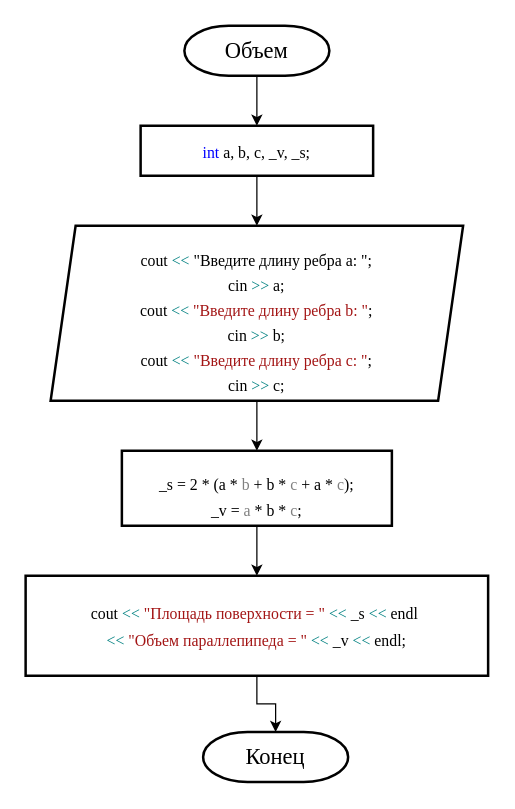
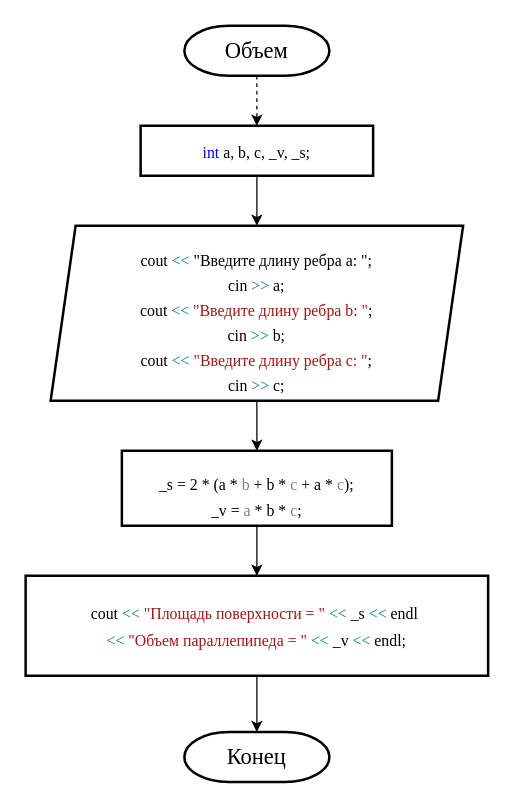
(257, 96) -> (257, 96)
(276, 757) -> (257, 757)
